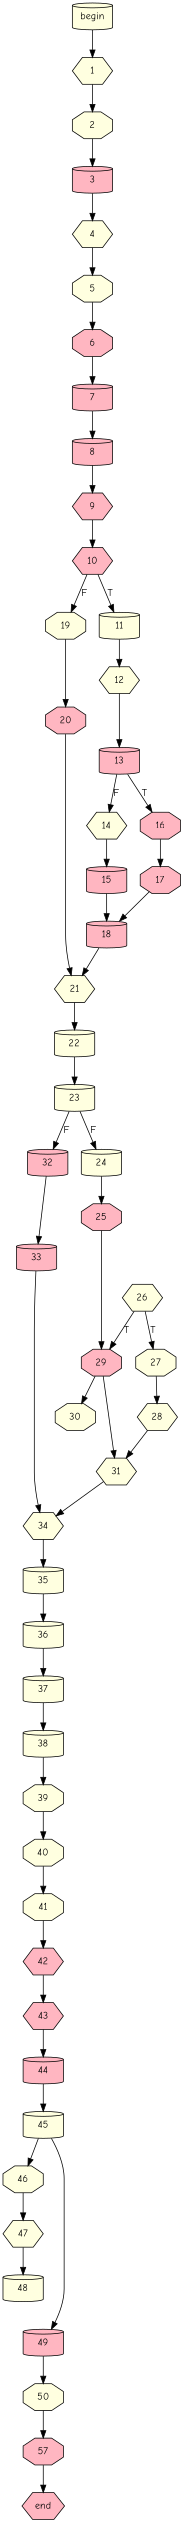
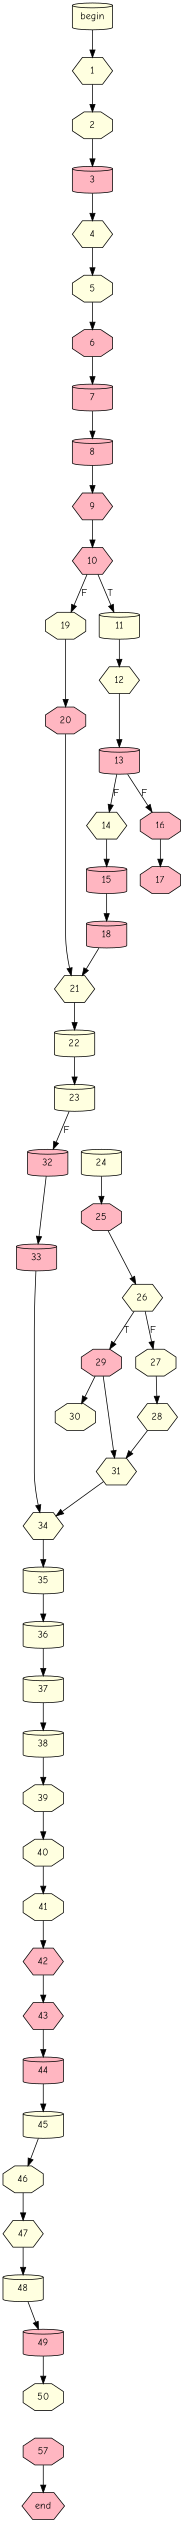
(145, 793) -> (145, 793)
(137, 904) -> none
(87, 1127) -> none
(101, 1286) -> (120, 1254)
(153, 1330) -> (153, 1330)
(64, 2230) -> (32, 2312)
(43, 2421) -> none
